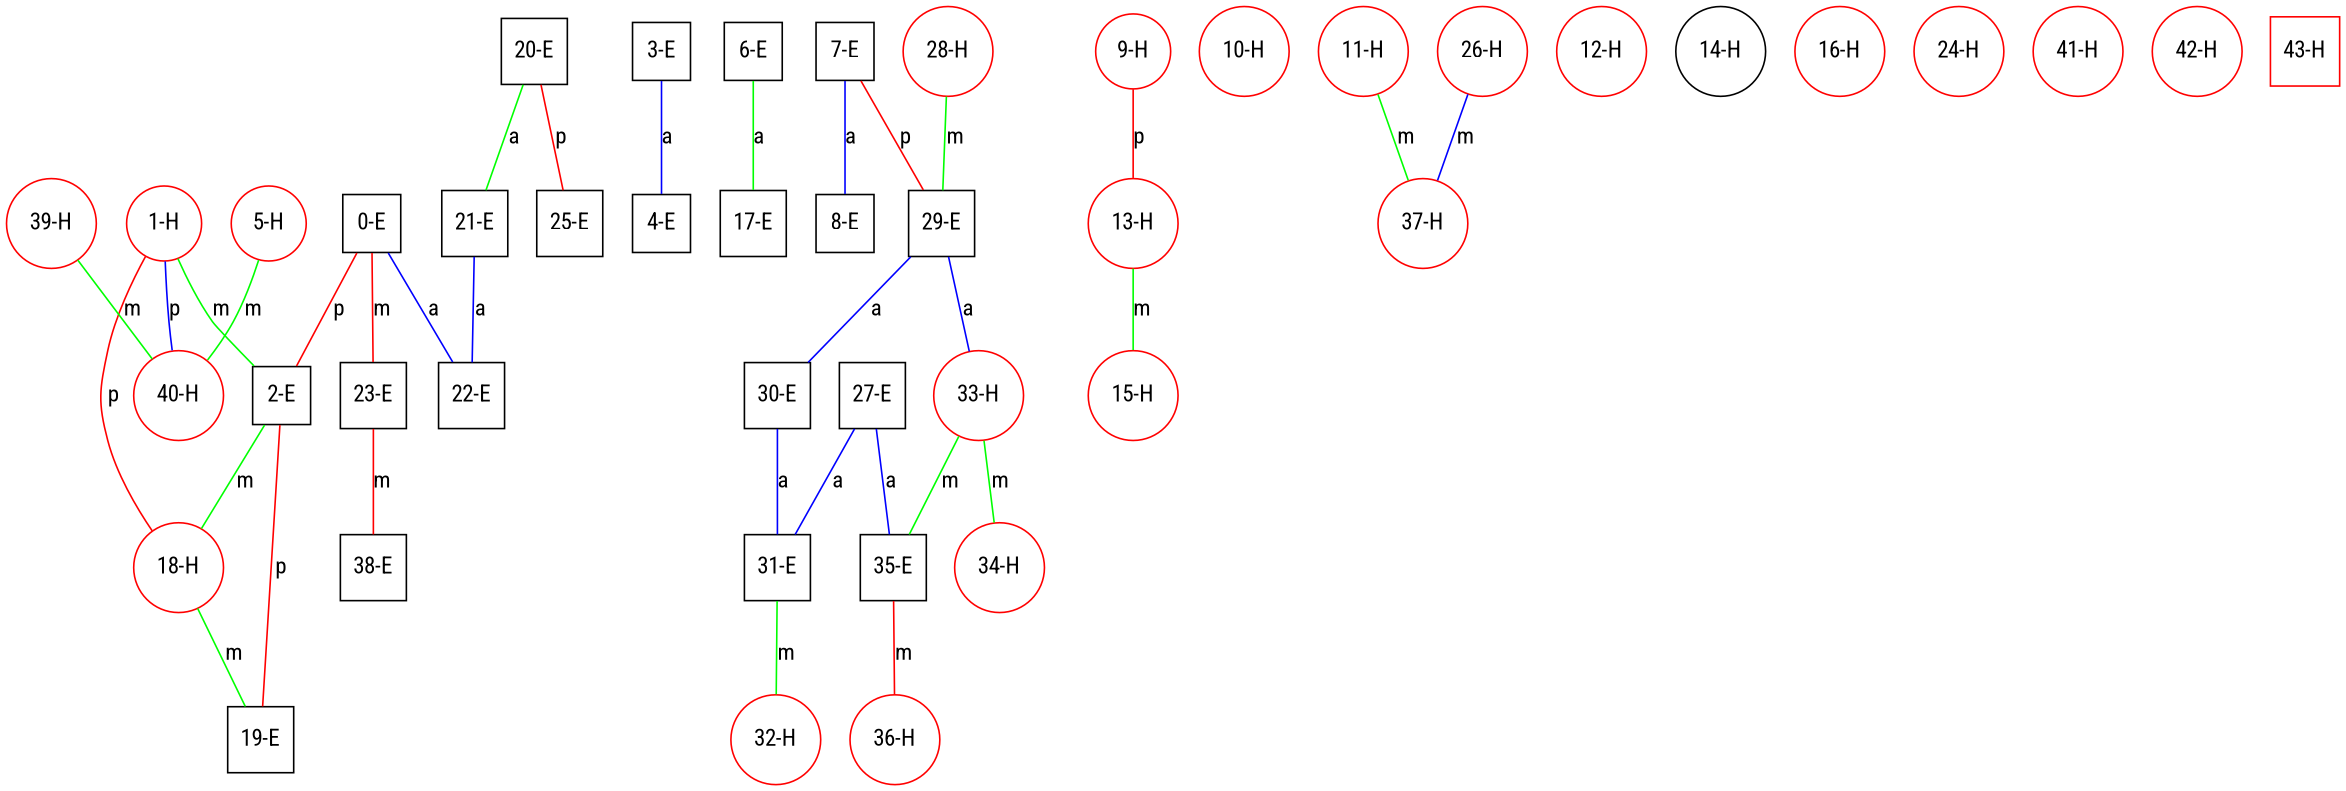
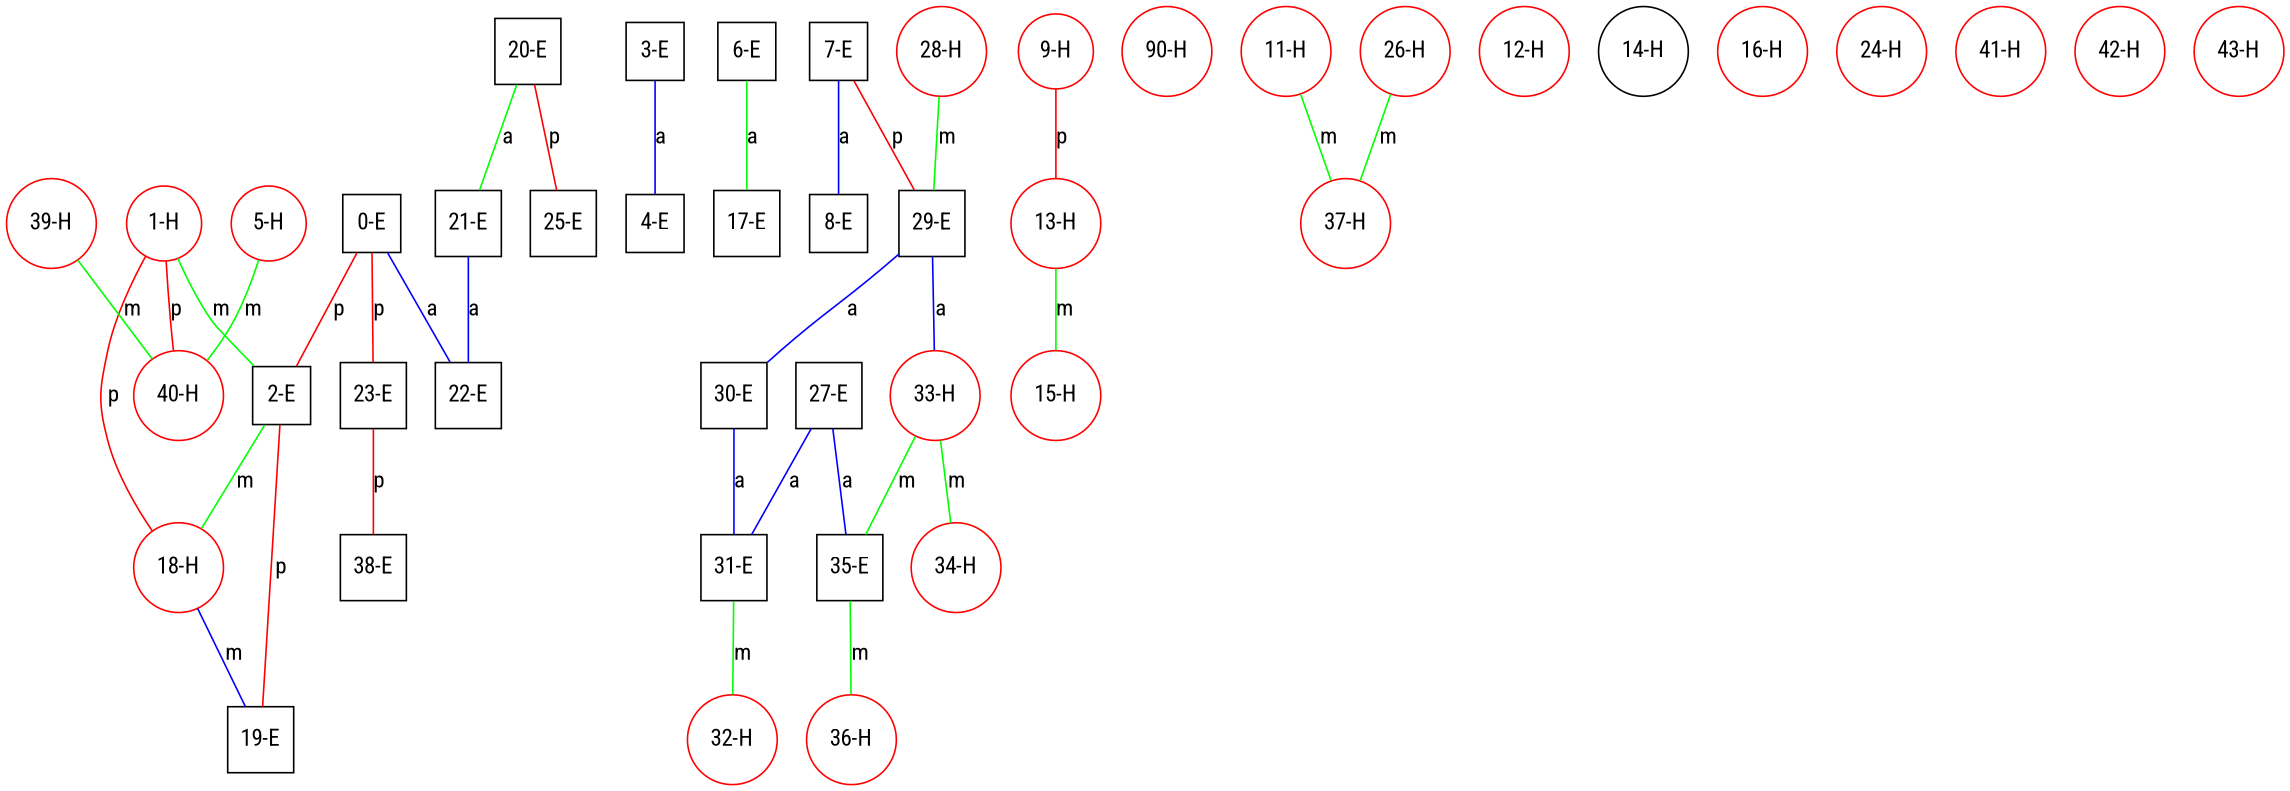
(1244, 51) -> (1167, 51)
(2305, 51) -> (2239, 51)
(1453, 137) -> (1375, 137)
(168, 306) -> (169, 306)
(382, 310) -> (379, 310)
(382, 482) -> (379, 482)
(894, 648) -> (851, 648)
(221, 657) -> (221, 657)
